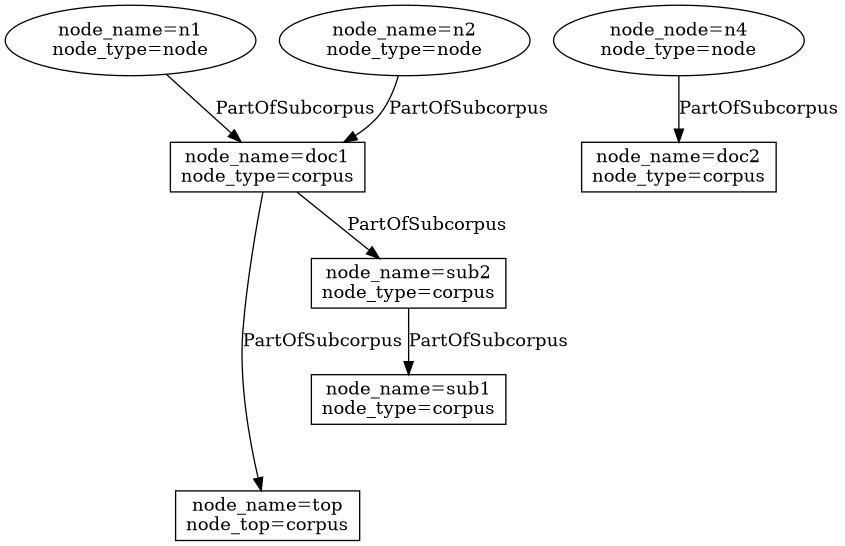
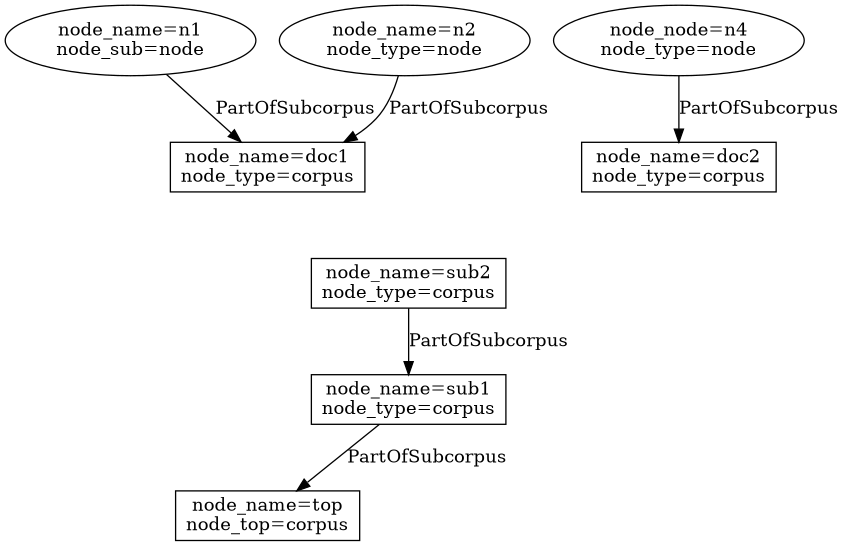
(131, 40) -> (131, 40)
(333, 221) -> none
(243, 335) -> (343, 453)
